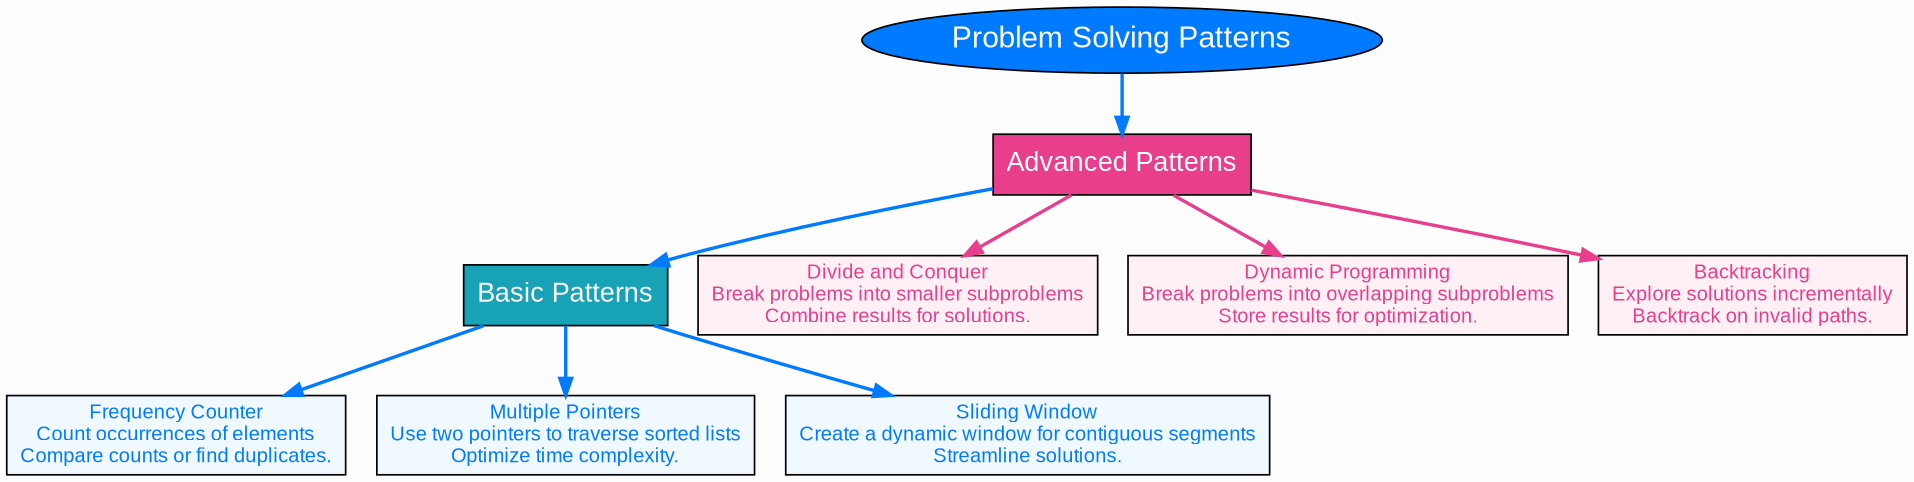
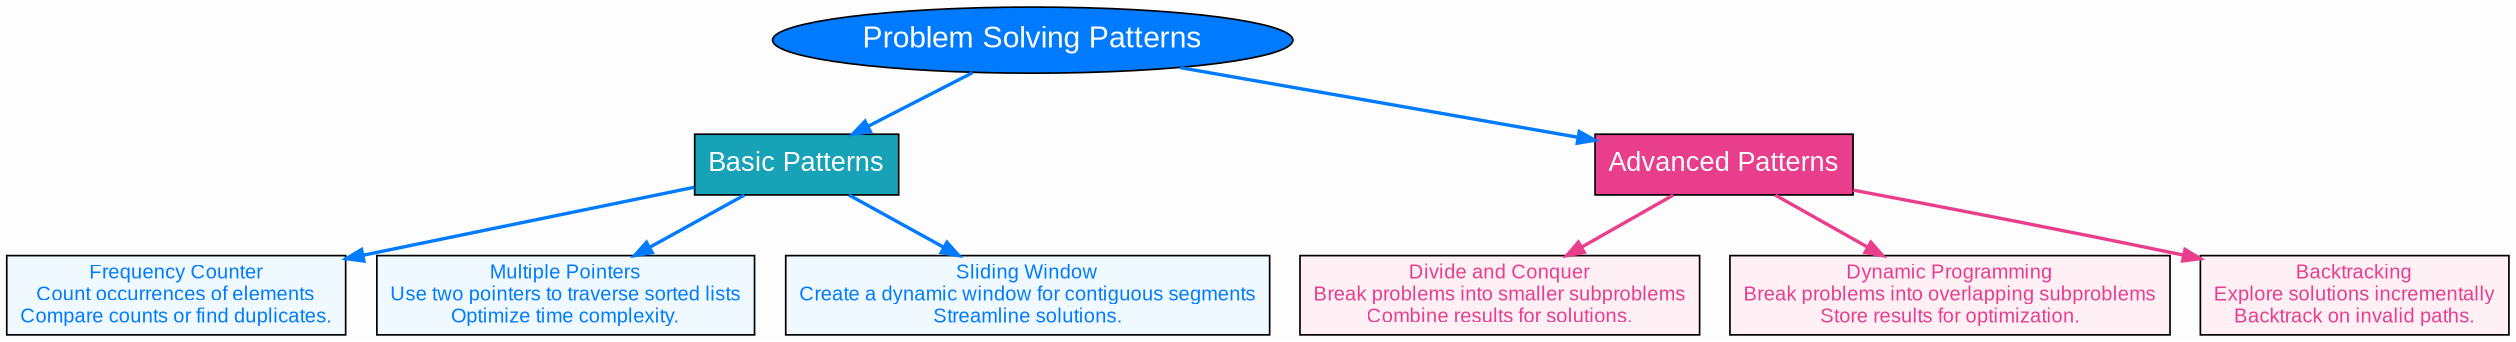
(829, 221) -> (920, 99)
